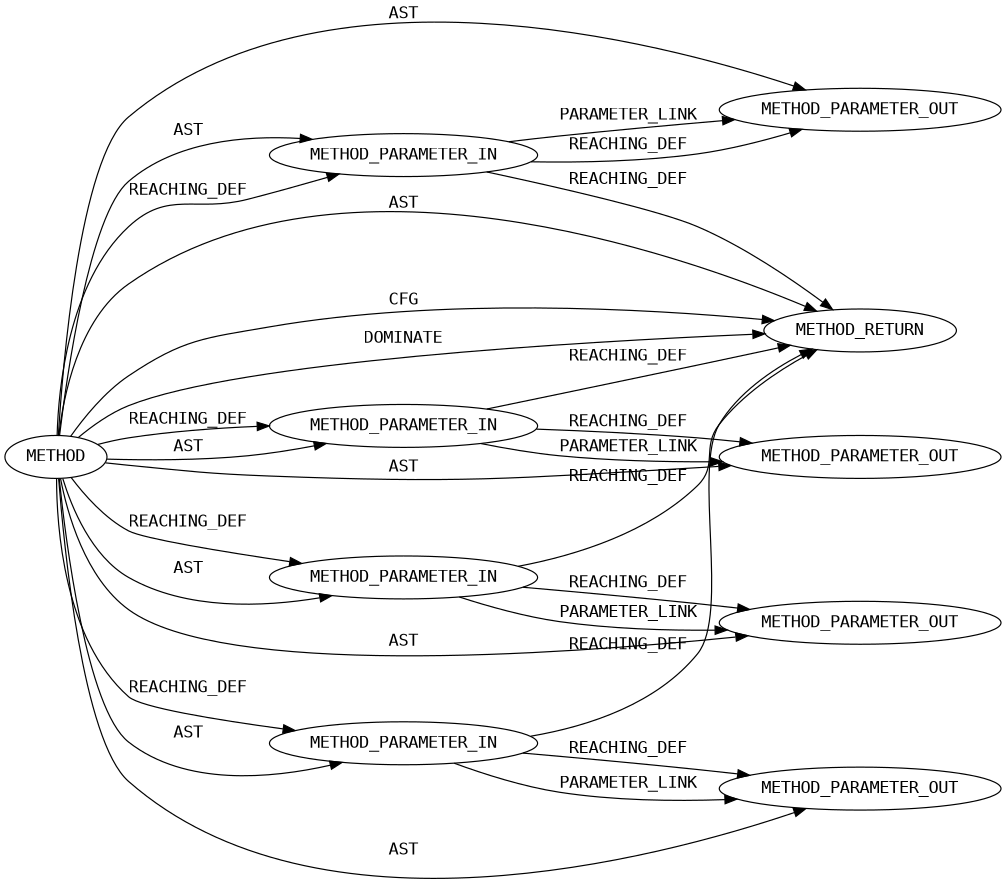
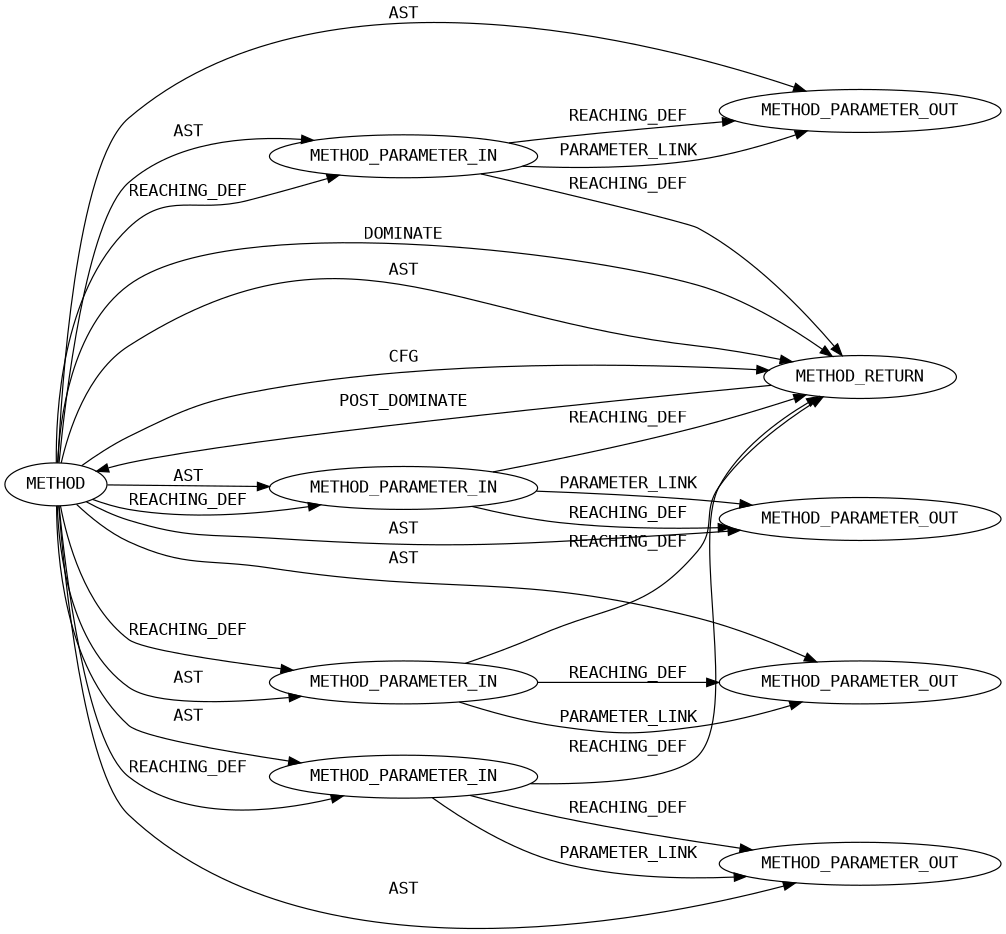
none -> (439, 420)
